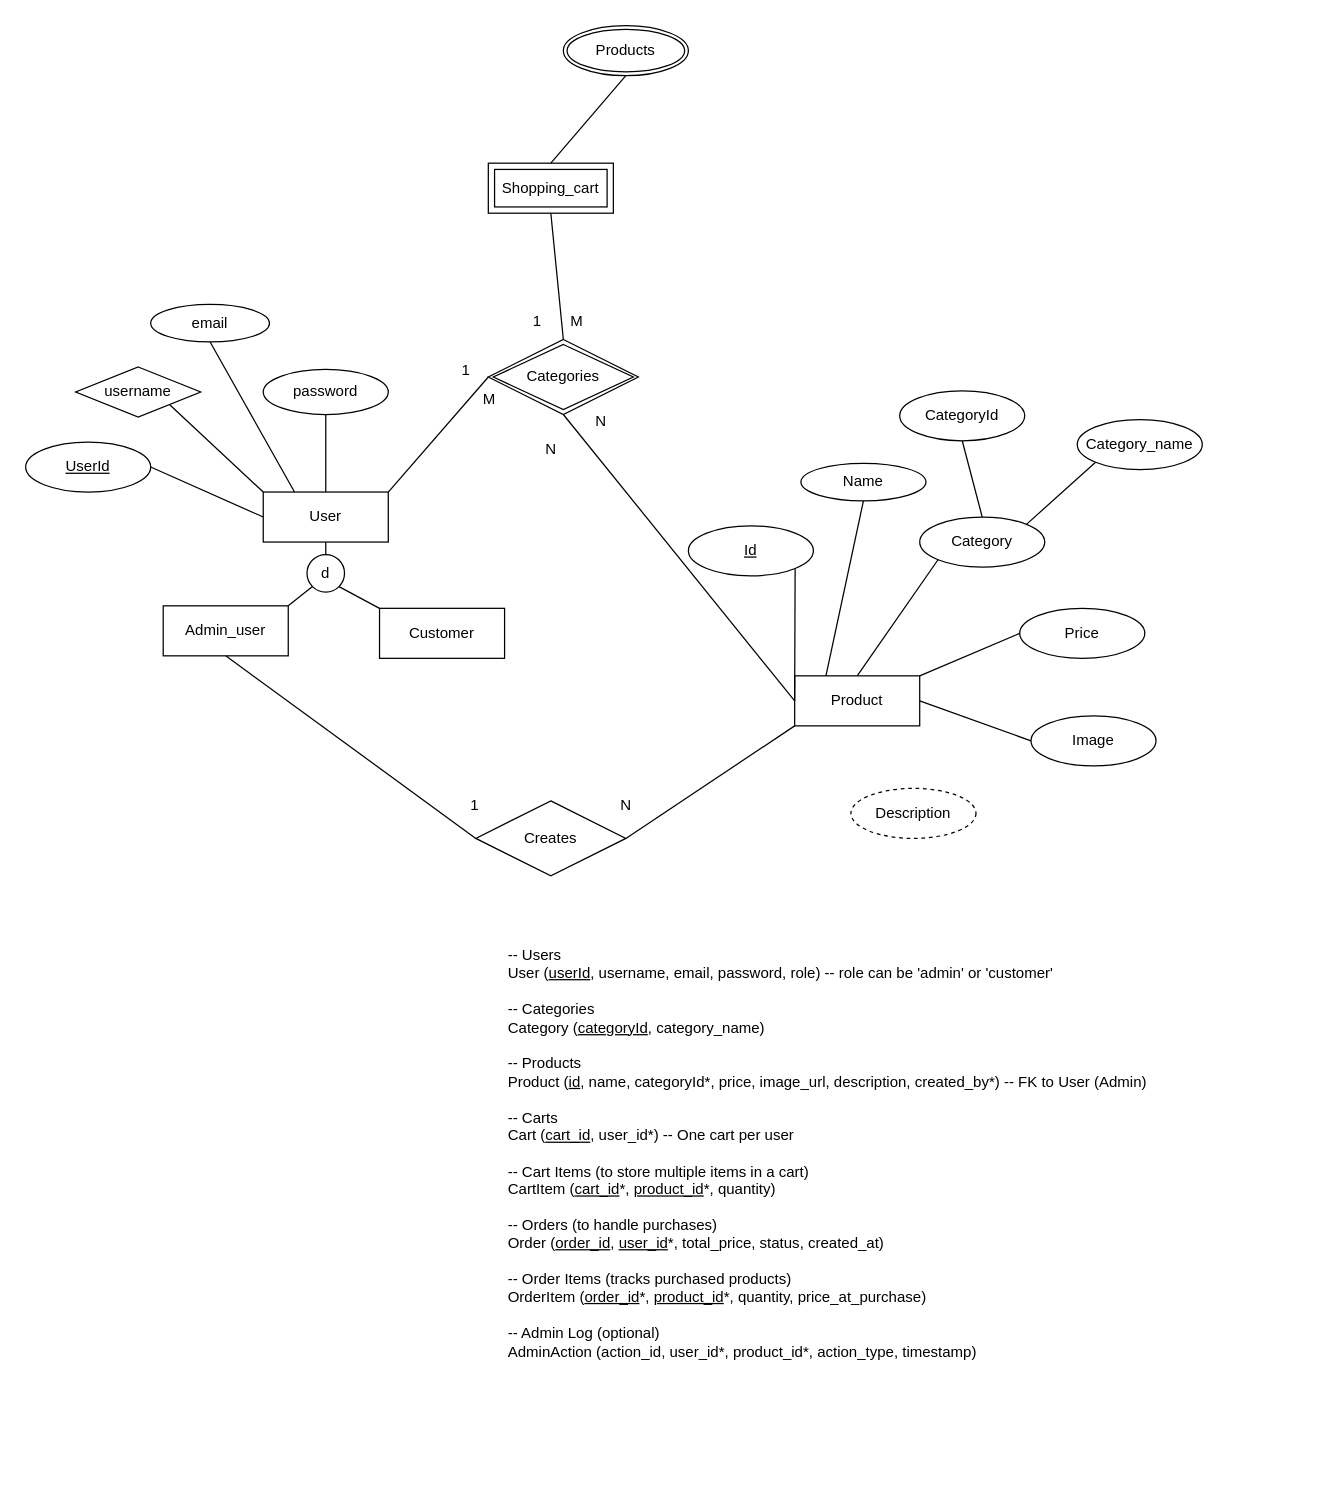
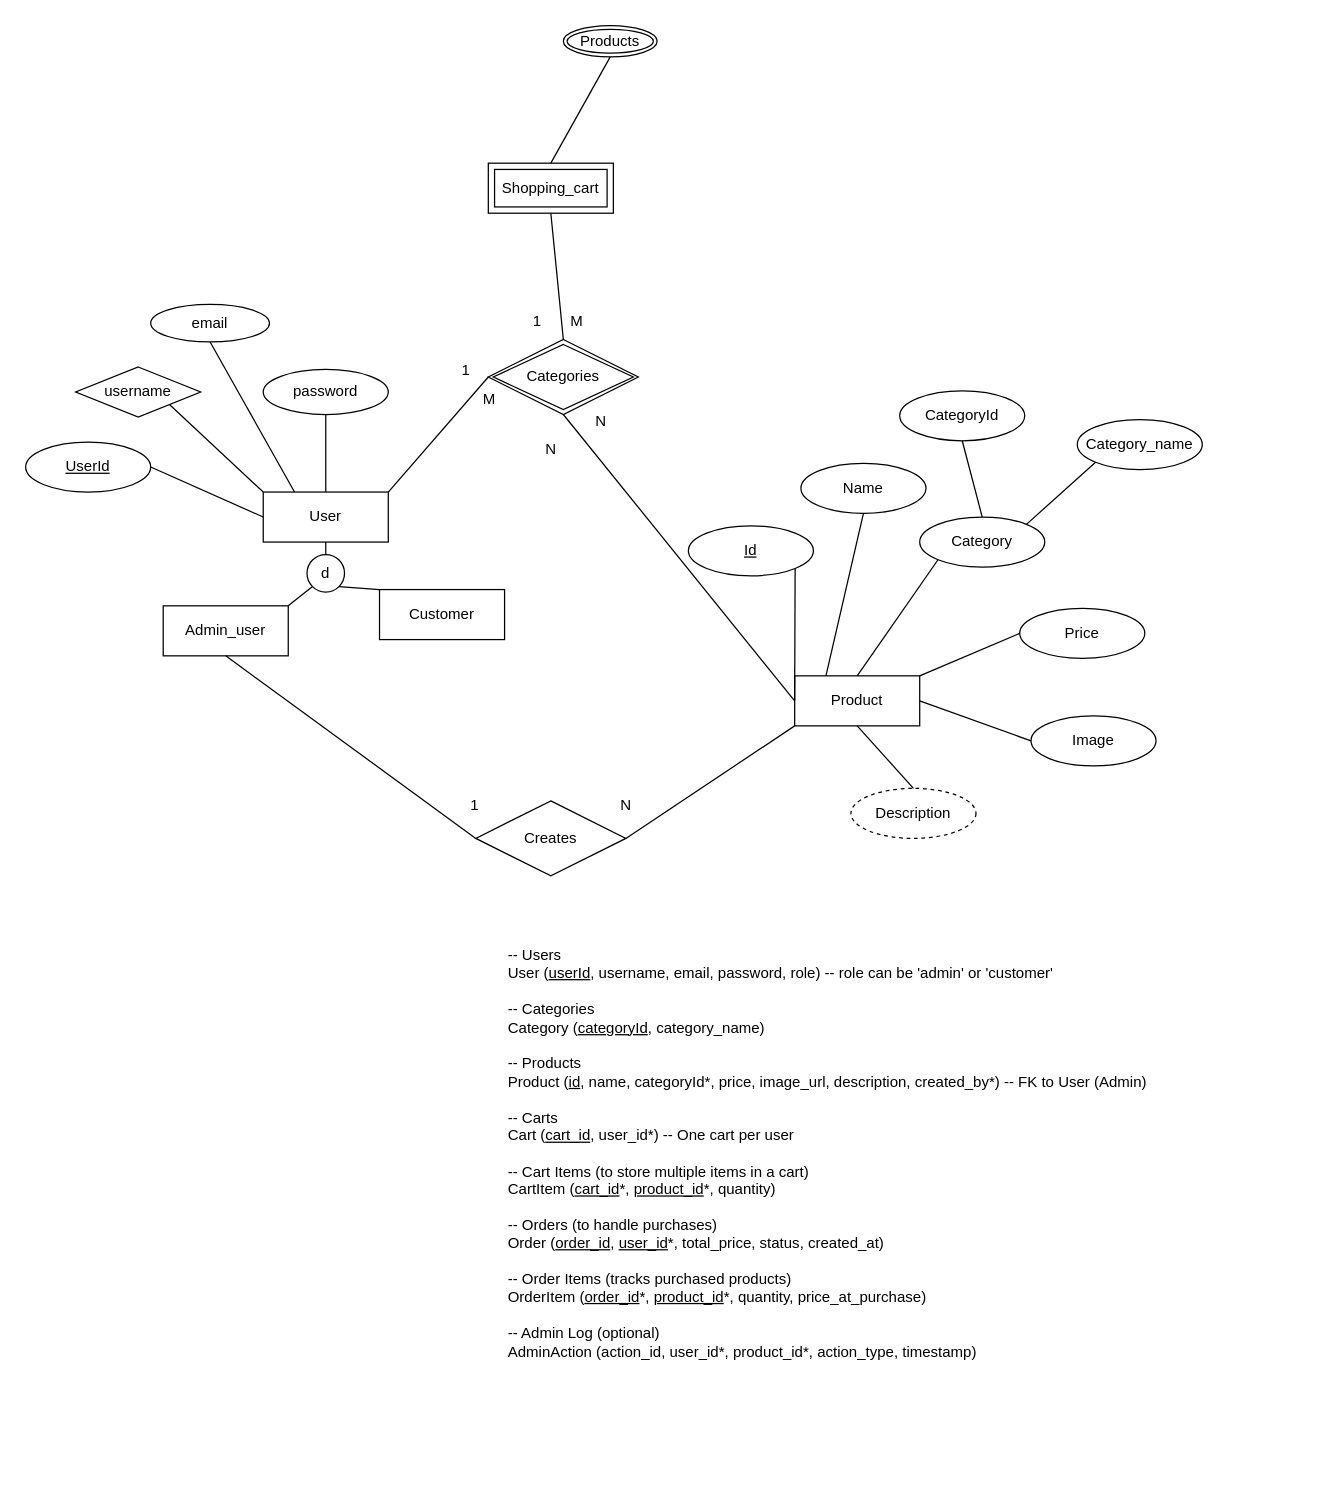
(626, 51) -> (610, 41)
(863, 482) -> (863, 488)
(442, 633) -> (442, 614)
none -> (885, 757)
